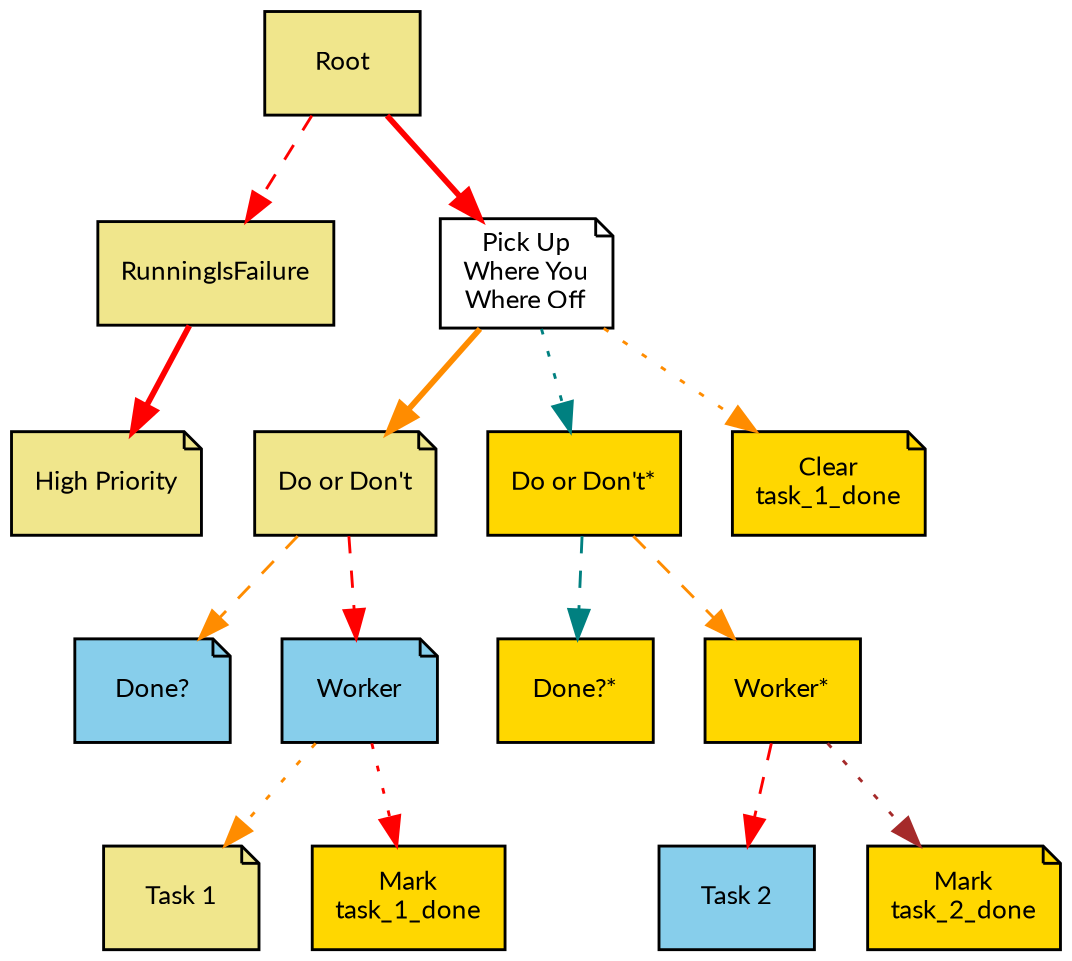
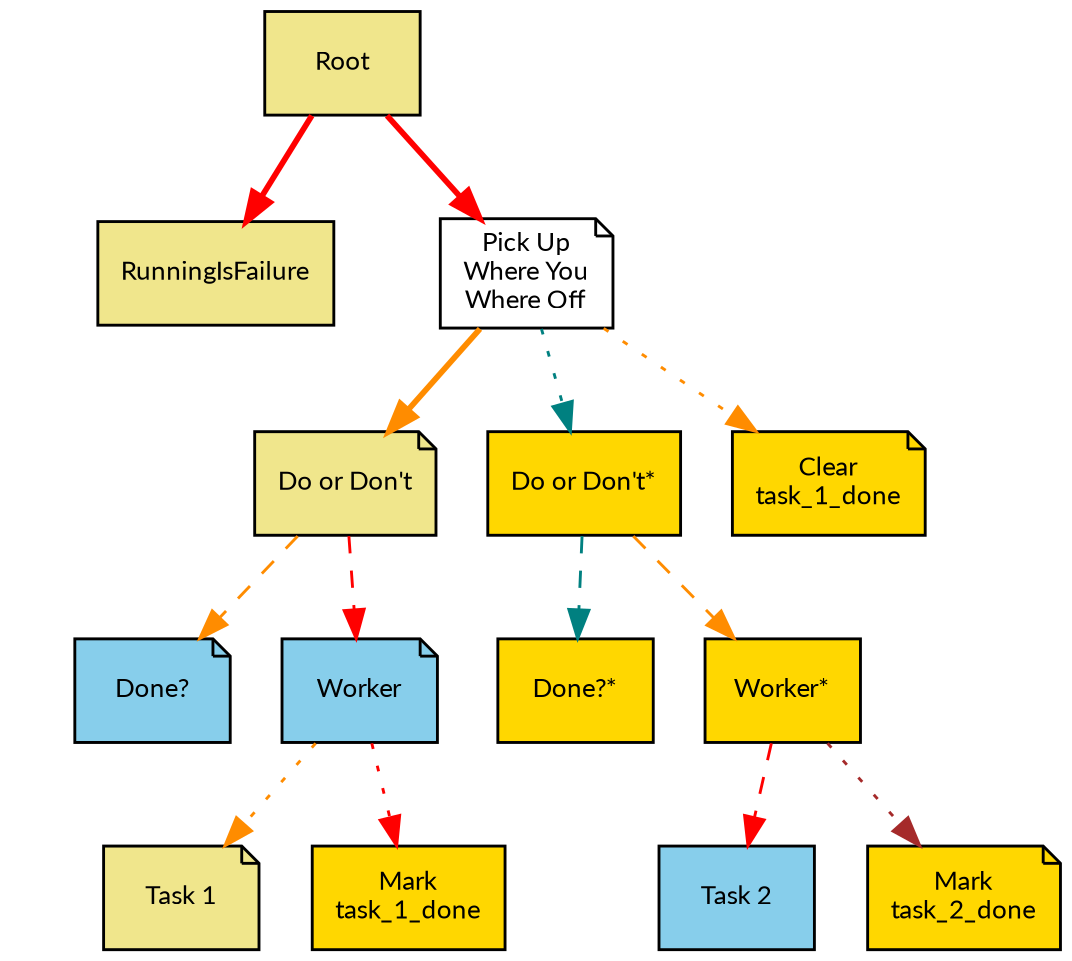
(287, 156) -> (287, 156)
(106, 483) -> none
